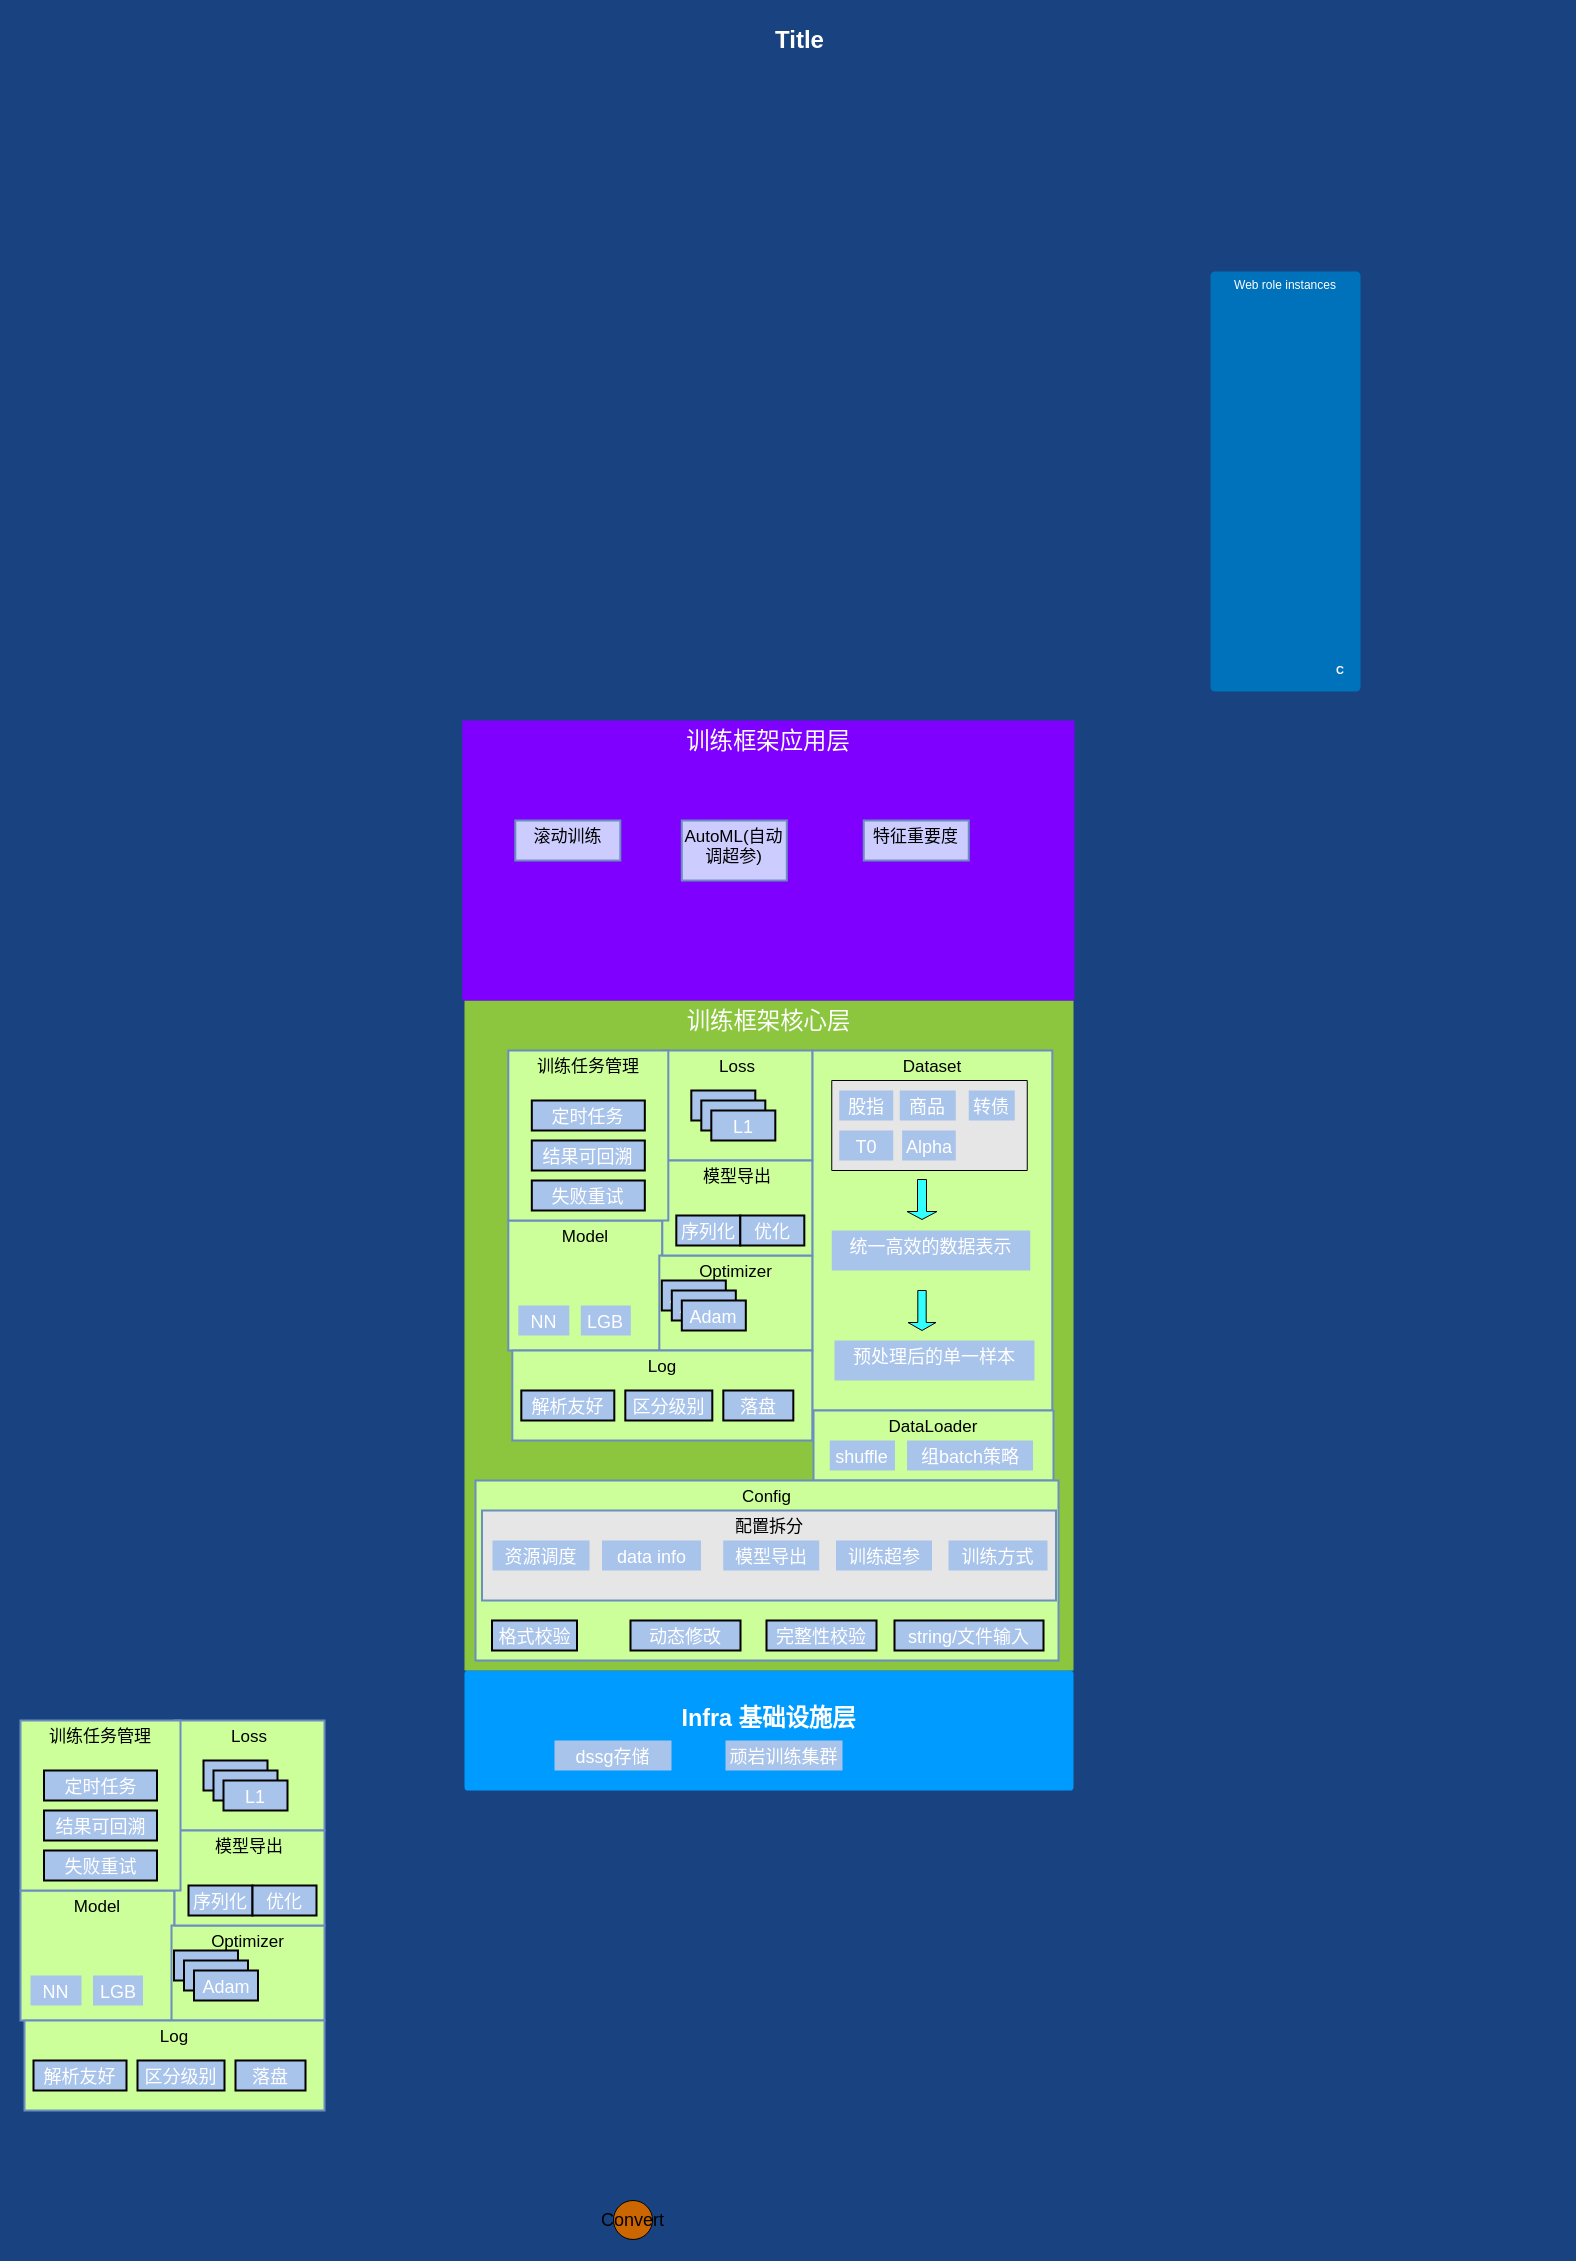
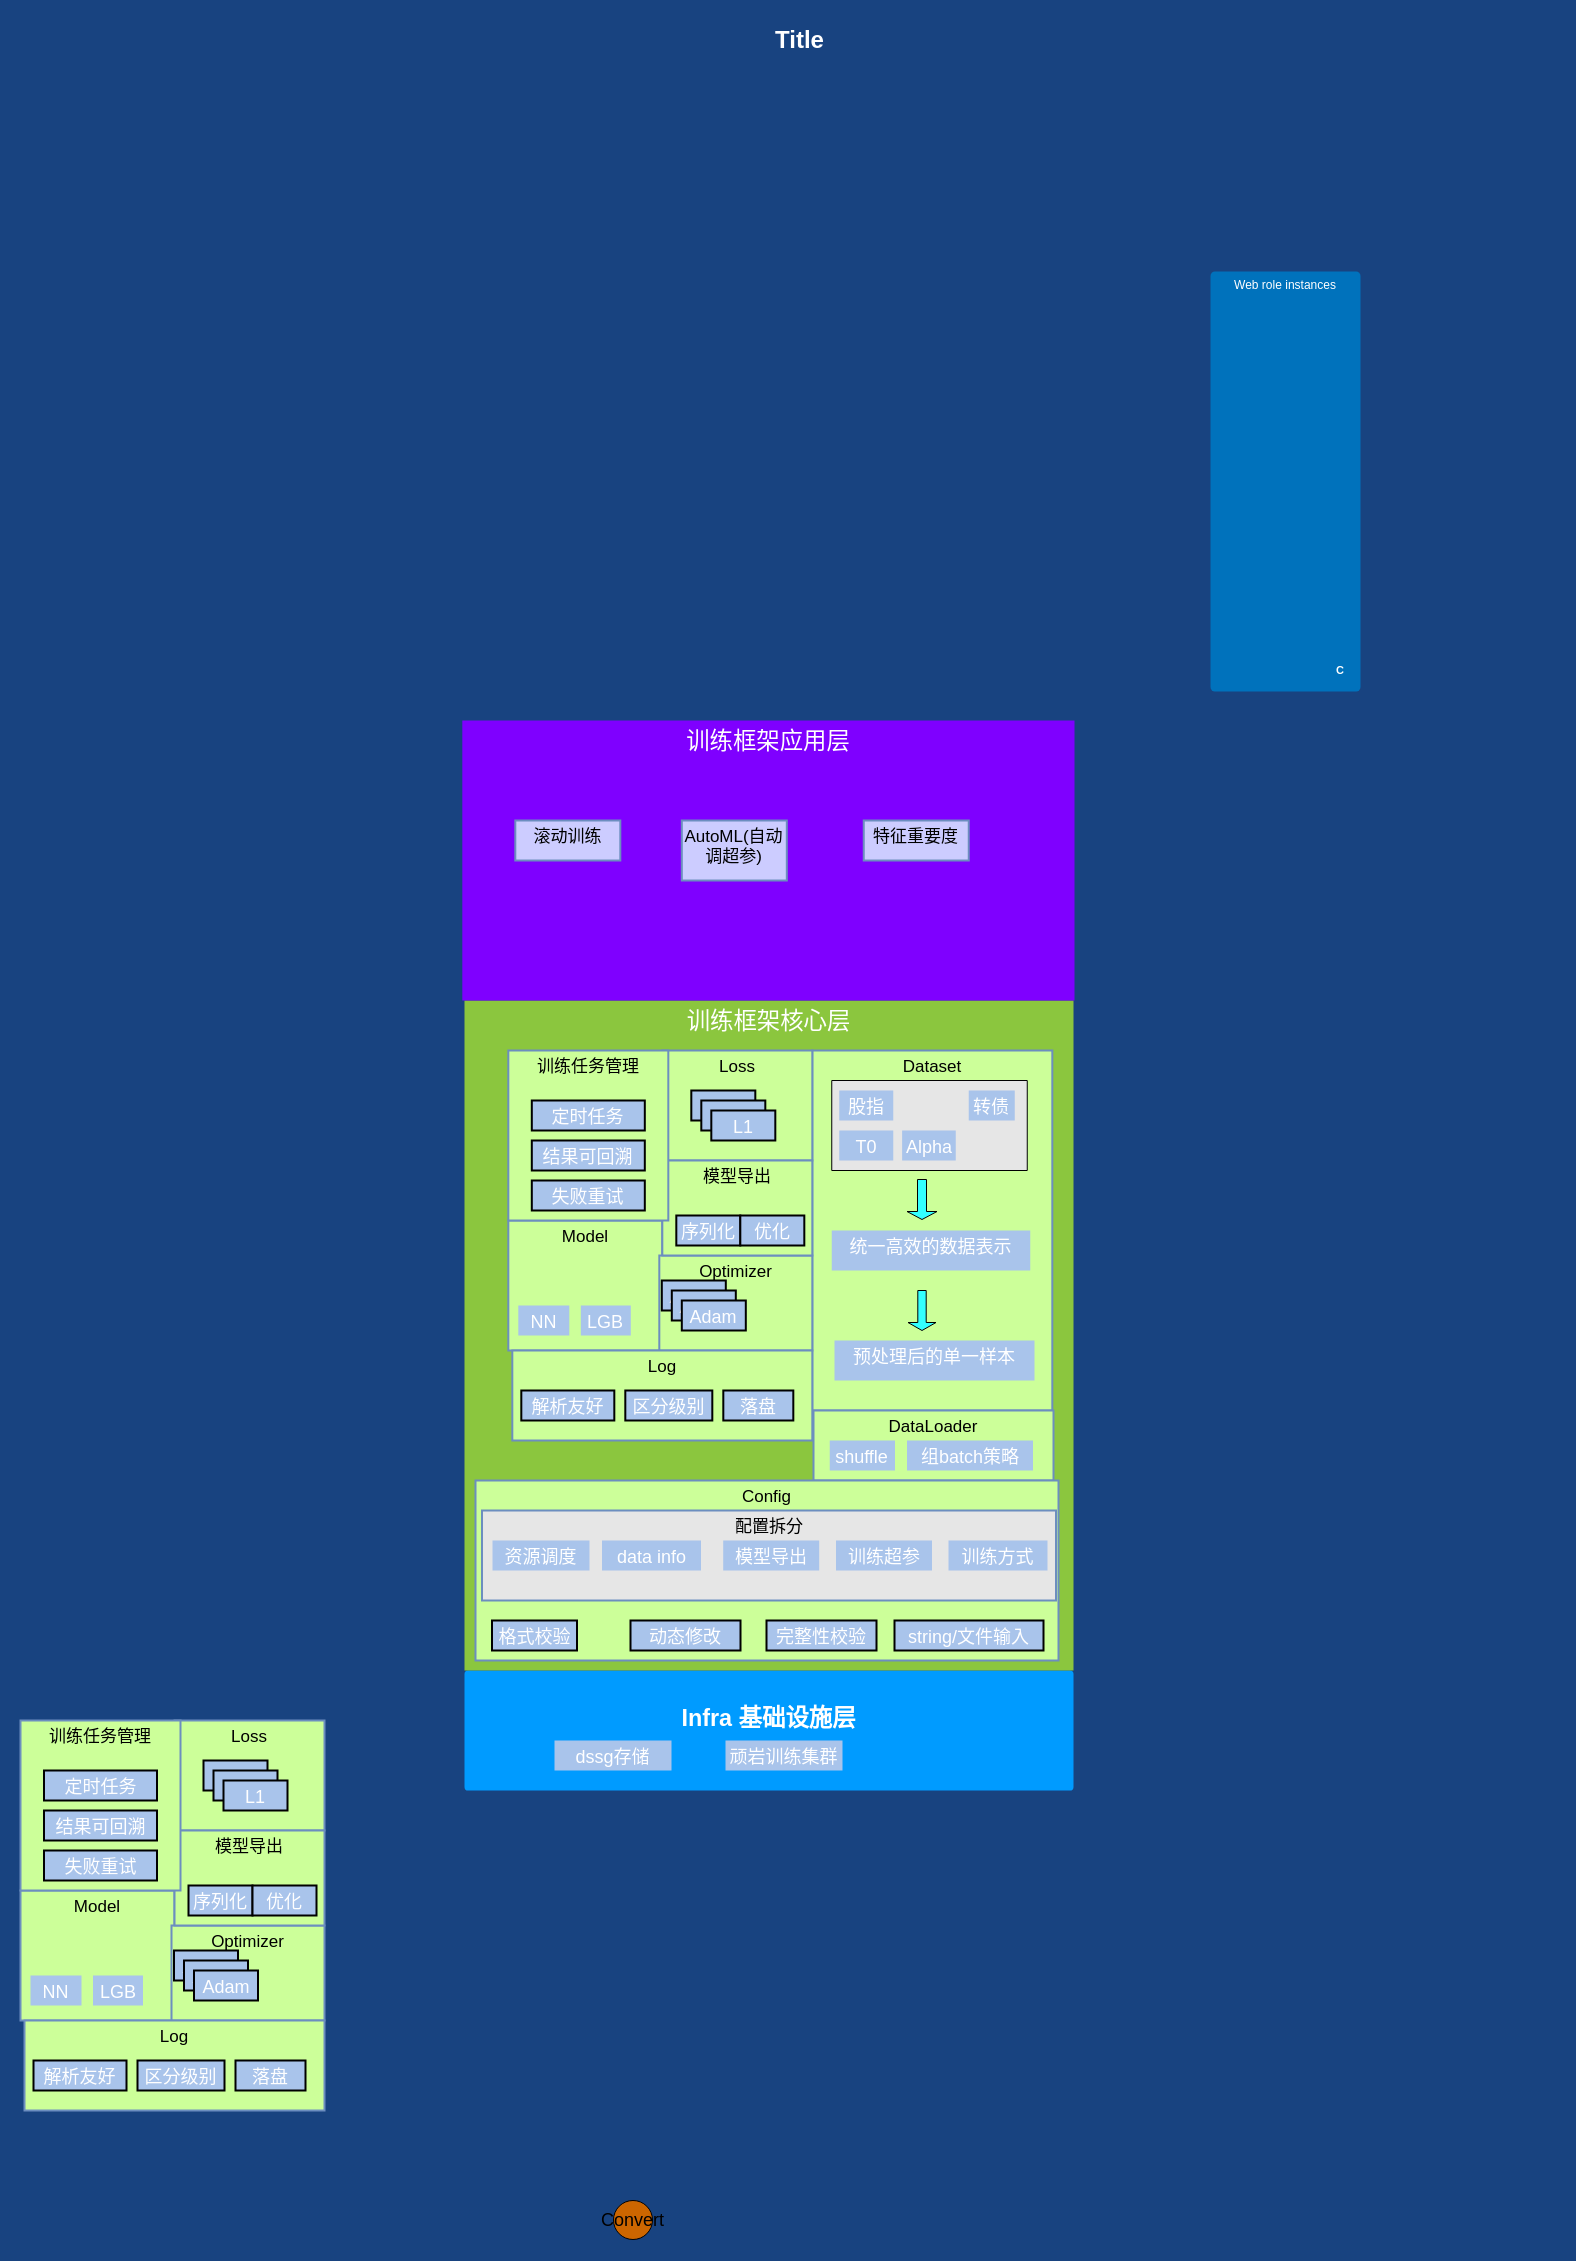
(928, 1106) -> none
